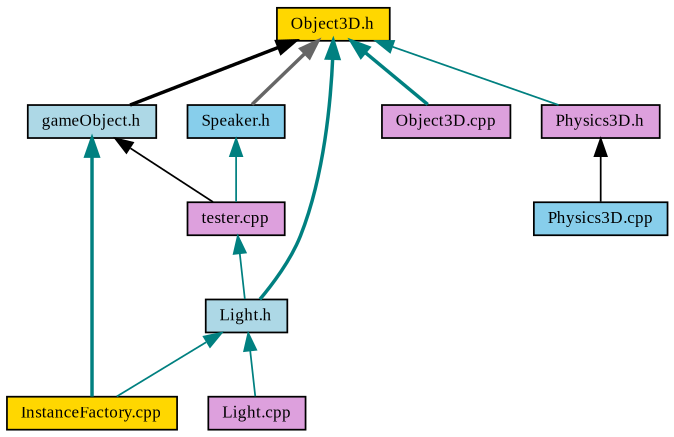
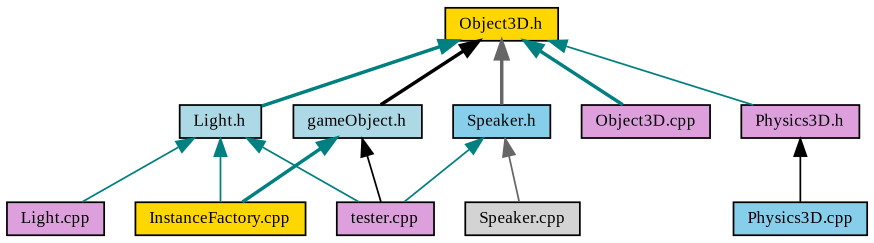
none -> (523, 219)
(242, 276) -> (311, 175)
